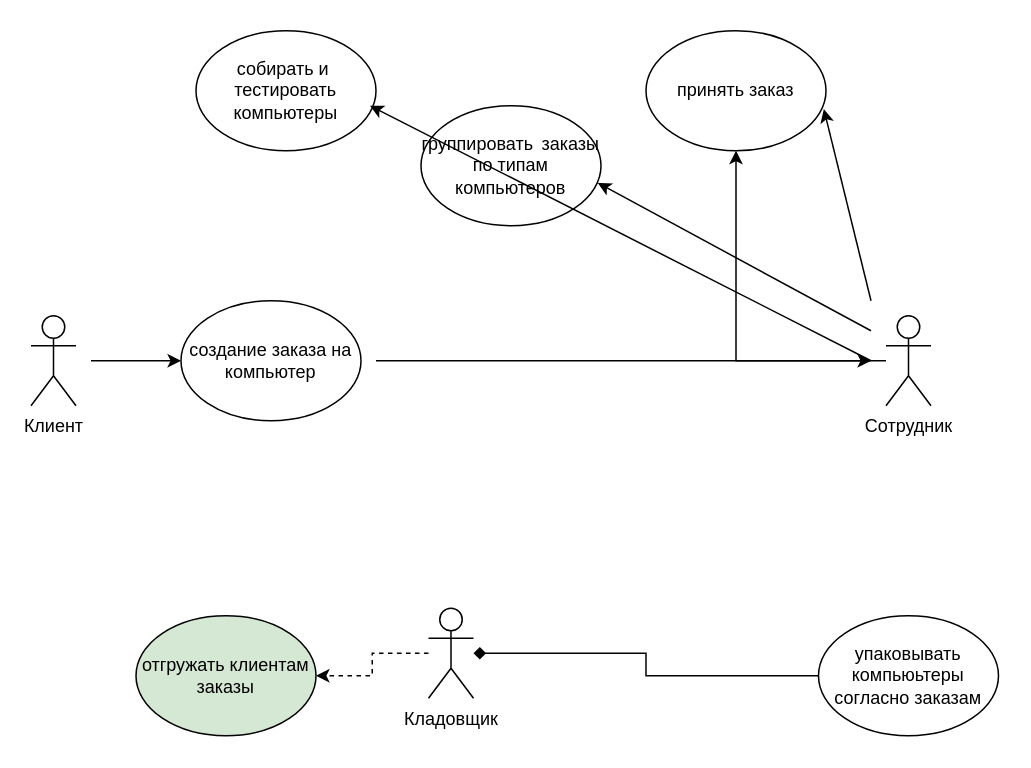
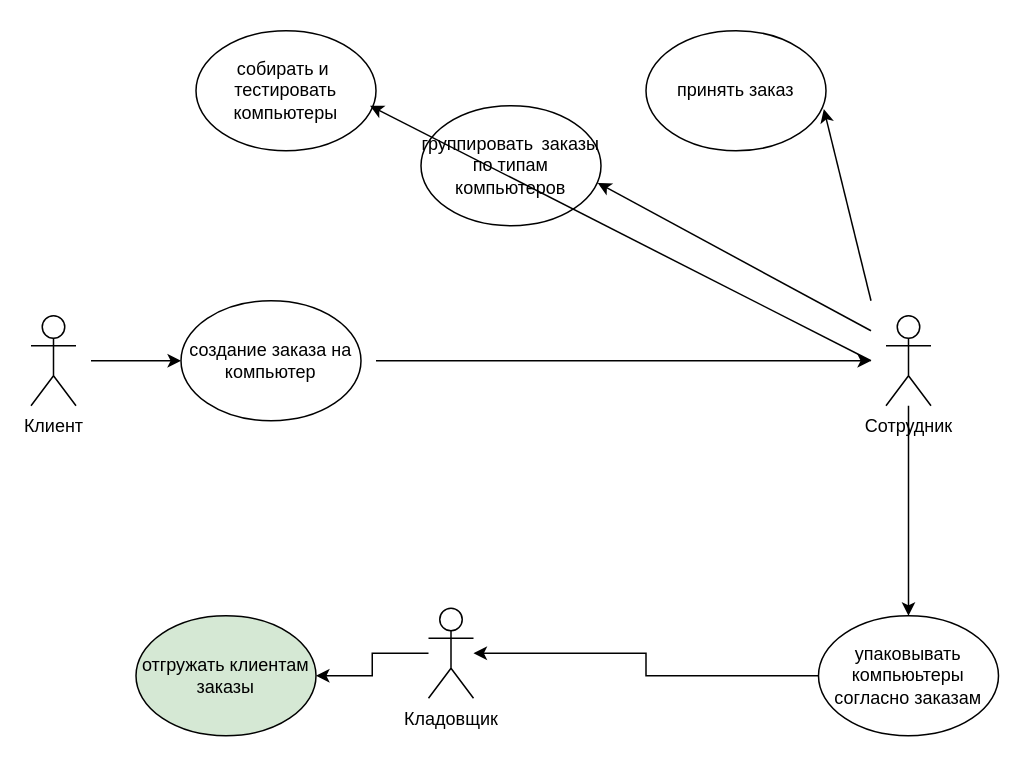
(736, 260) -> (908, 506)
(486, 653) -> (485, 653)
(372, 660) -> (372, 660)
